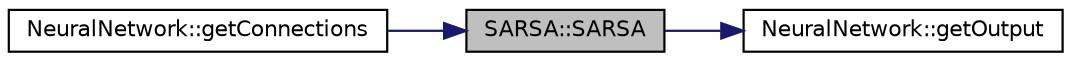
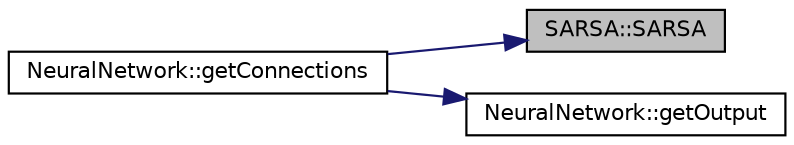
(693, 31) -> (416, 94)
